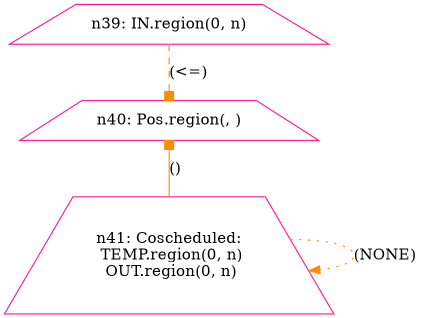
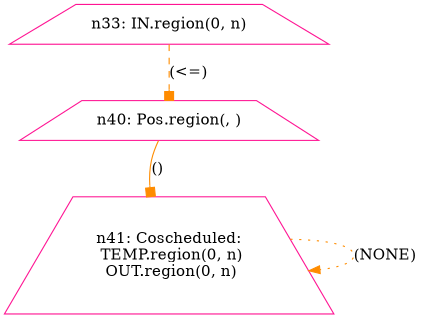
(169, 24) -> (169, 24)
(169, 174) -> (151, 162)
